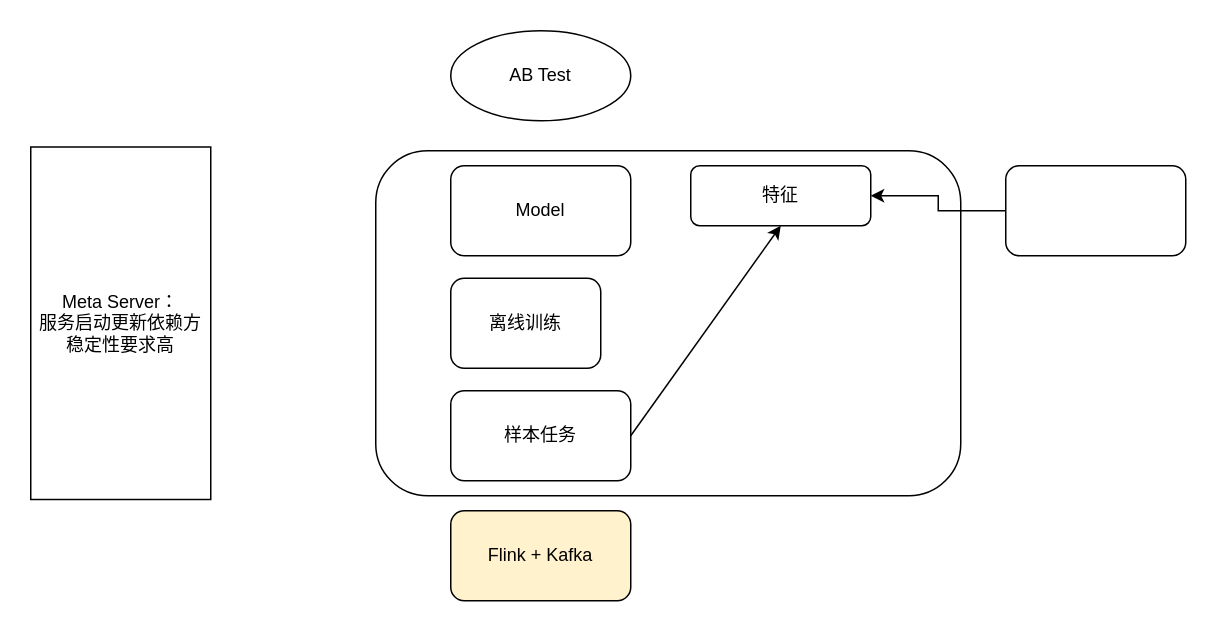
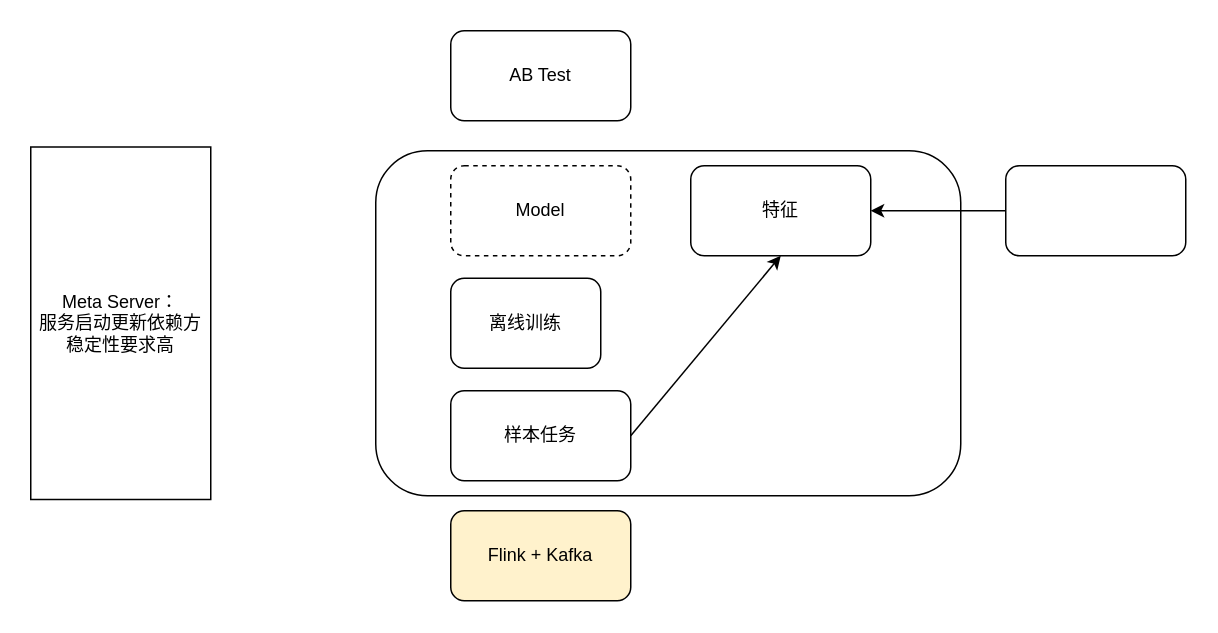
(541, 76) -> (541, 76)
(781, 196) -> (781, 211)
(541, 211) -> (541, 211)
